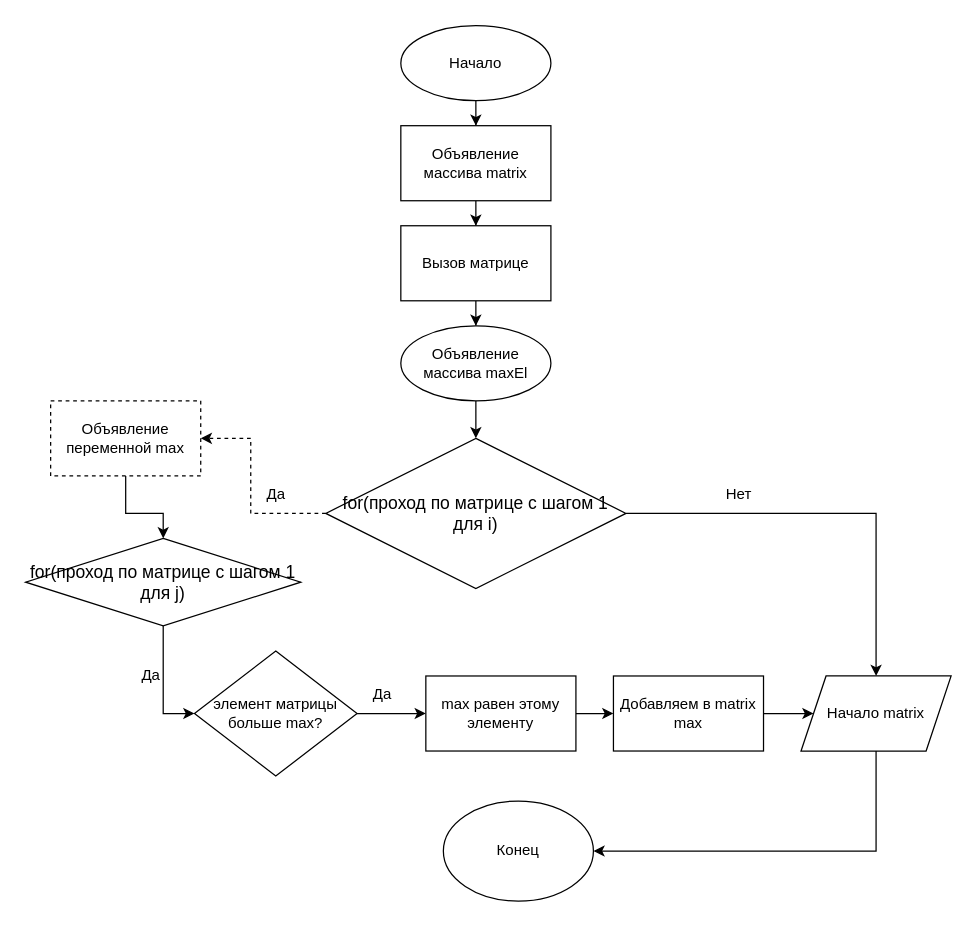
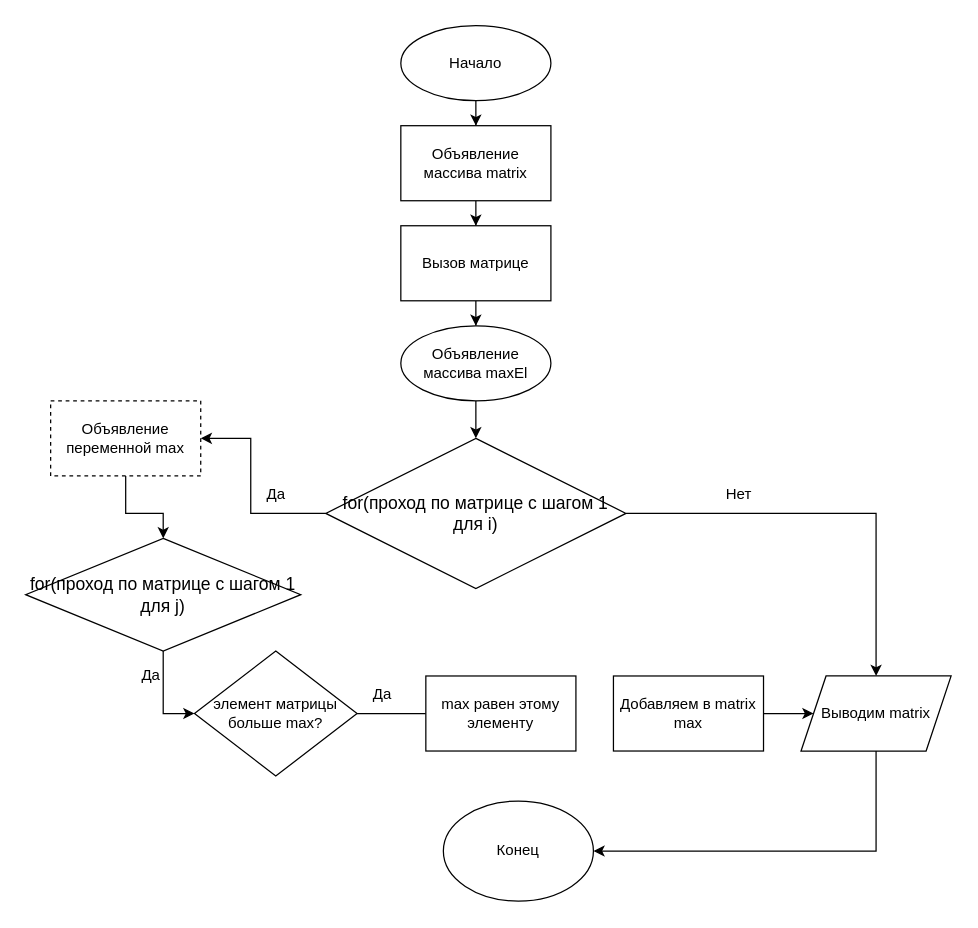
(251, 492) -> (251, 492)
(163, 582) -> (163, 594)
(416, 713) -> (420, 713)
(599, 713) -> none
(876, 713) -> (876, 713)
